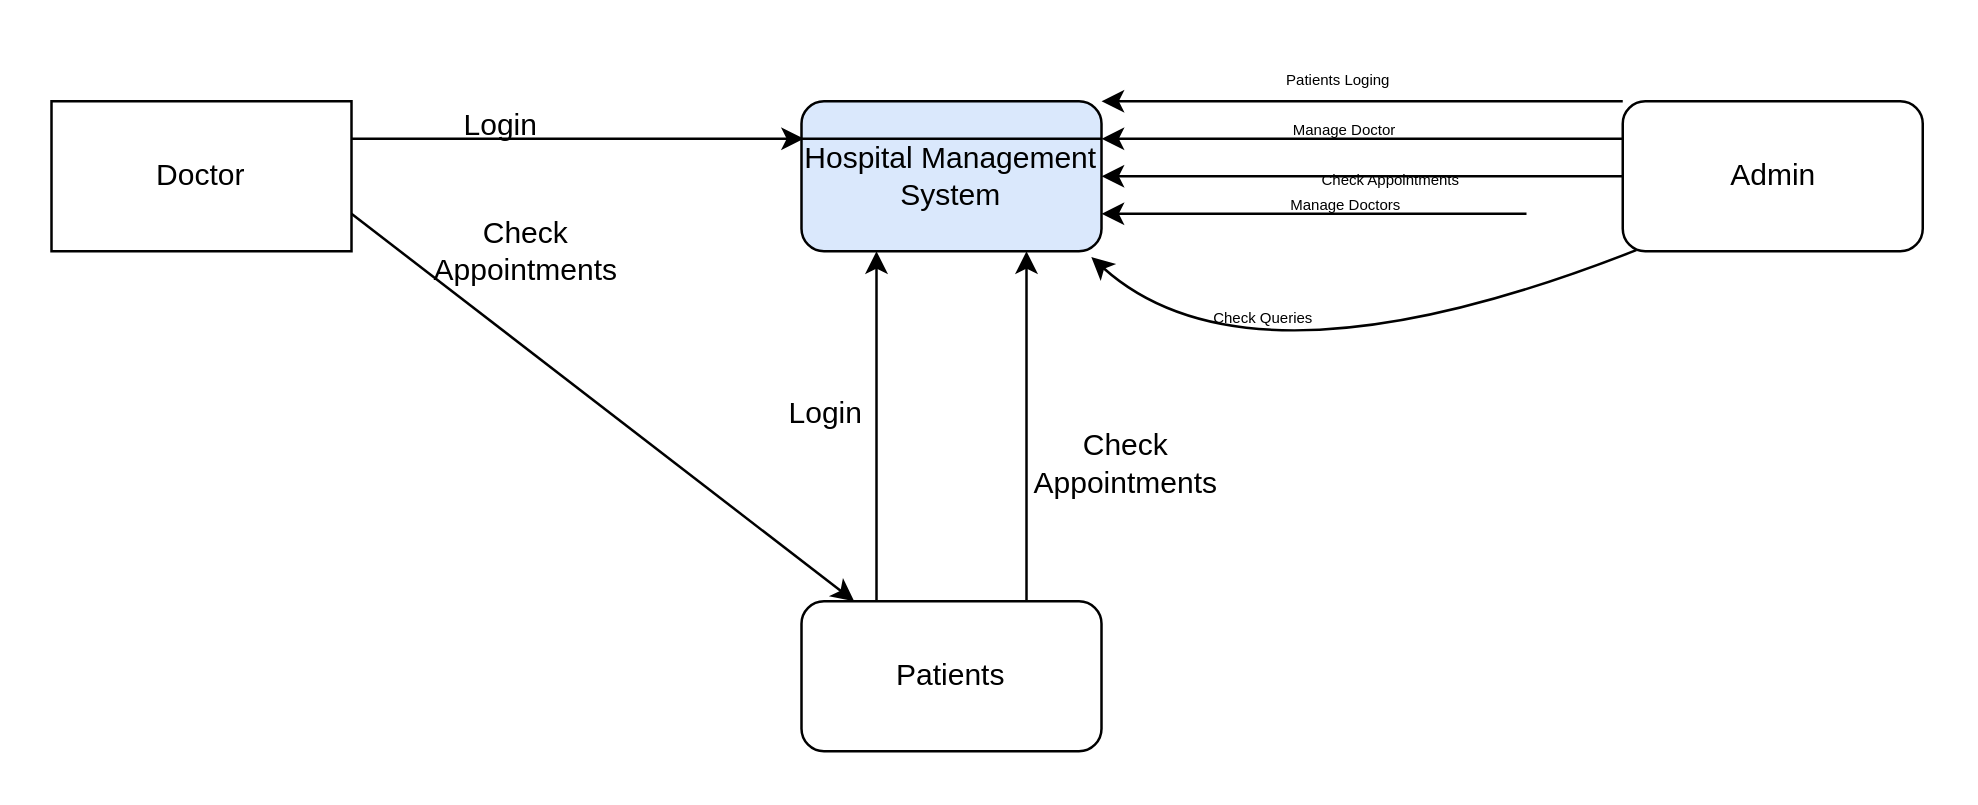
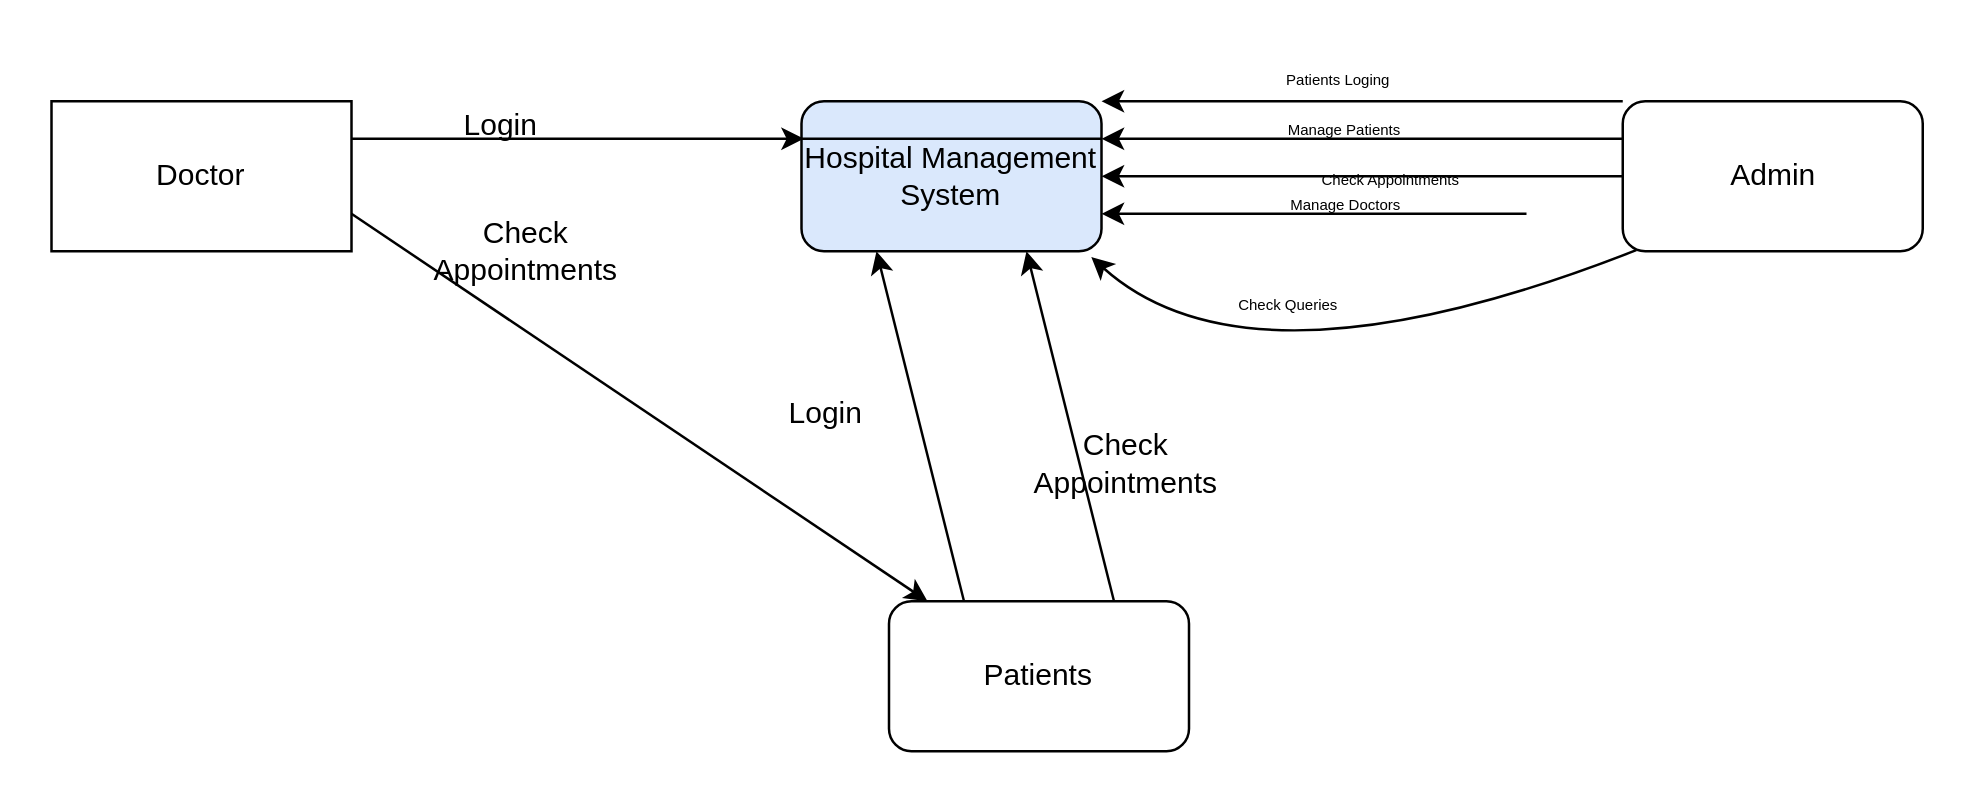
(1345, 126) -> (1345, 126)
(1264, 314) -> (1289, 301)
(951, 676) -> (1039, 676)
